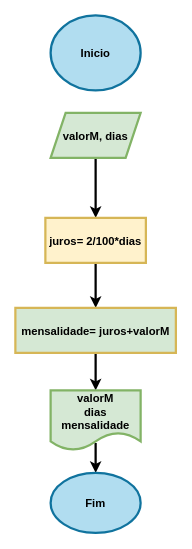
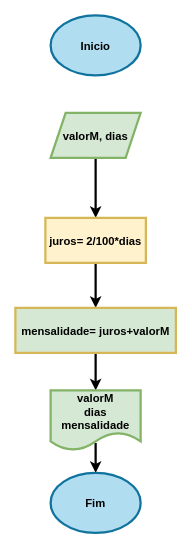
(96, 53) -> (96, 45)
